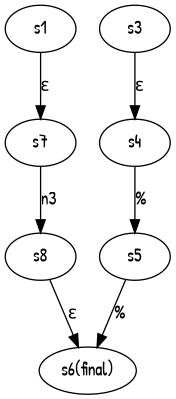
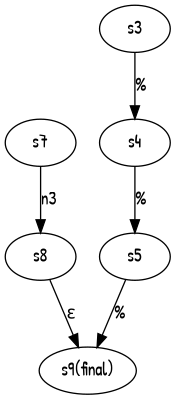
(41, 29) -> none
(139, 86) -> (141, 86)
(88, 371) -> (88, 371)
